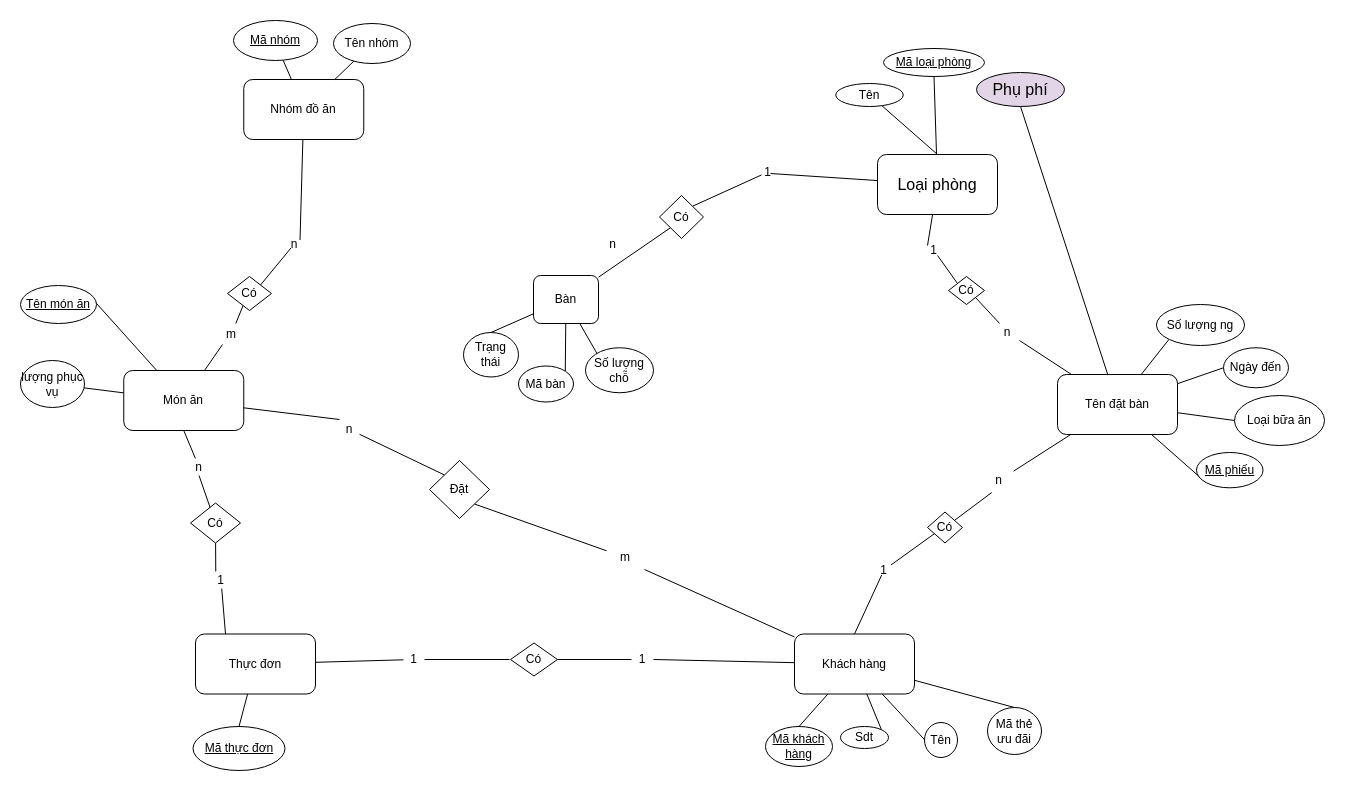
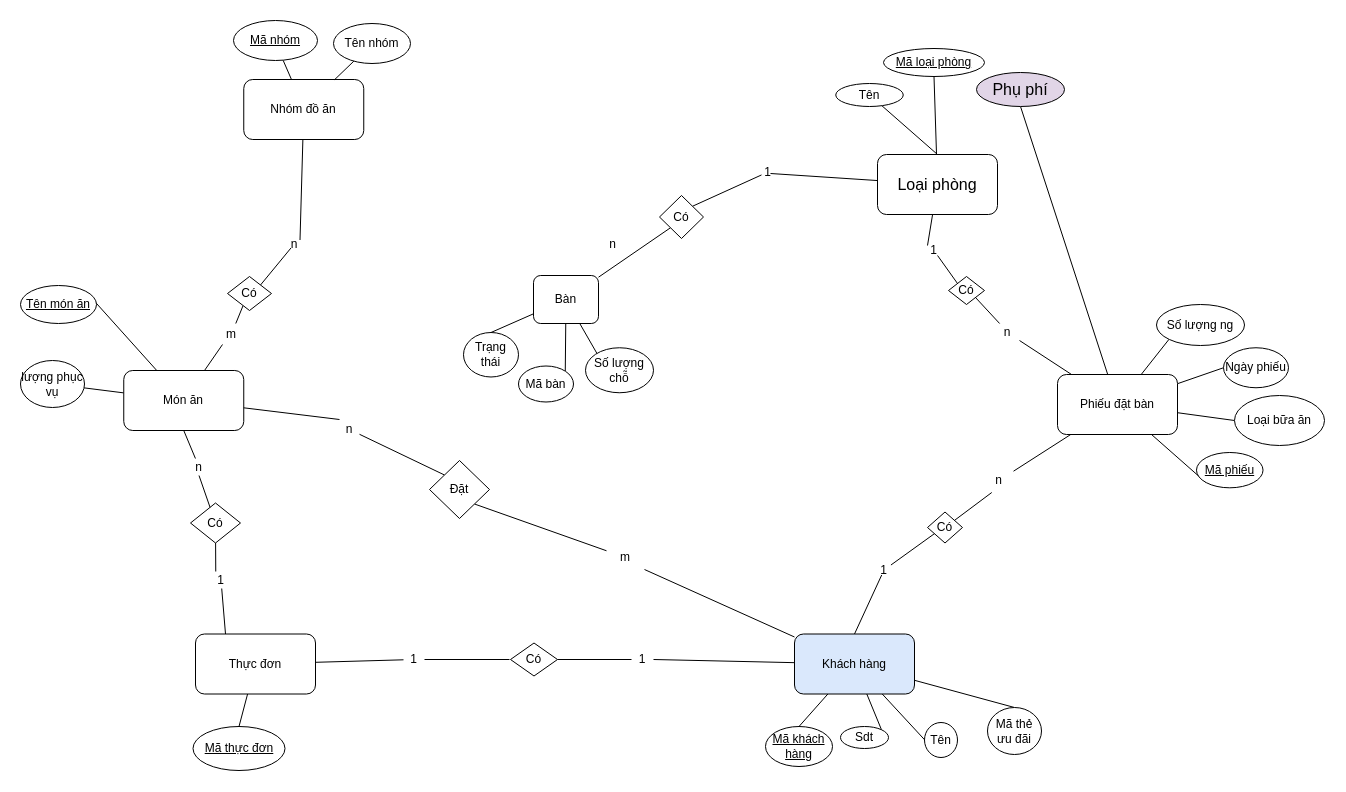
(1256, 368) -> (1256, 368)
(1118, 405) -> (1118, 405)
(855, 664) -> (855, 664)
